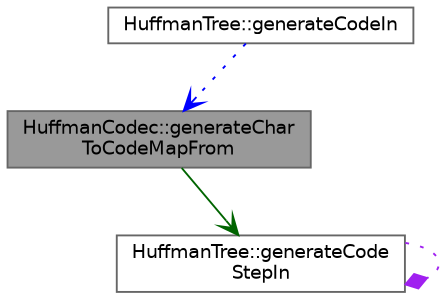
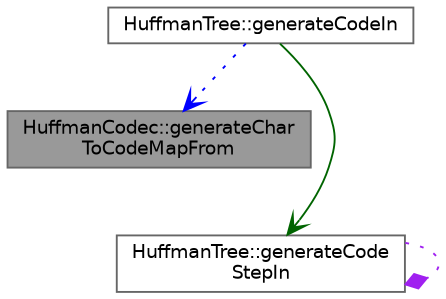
(204, 194) -> (333, 128)
